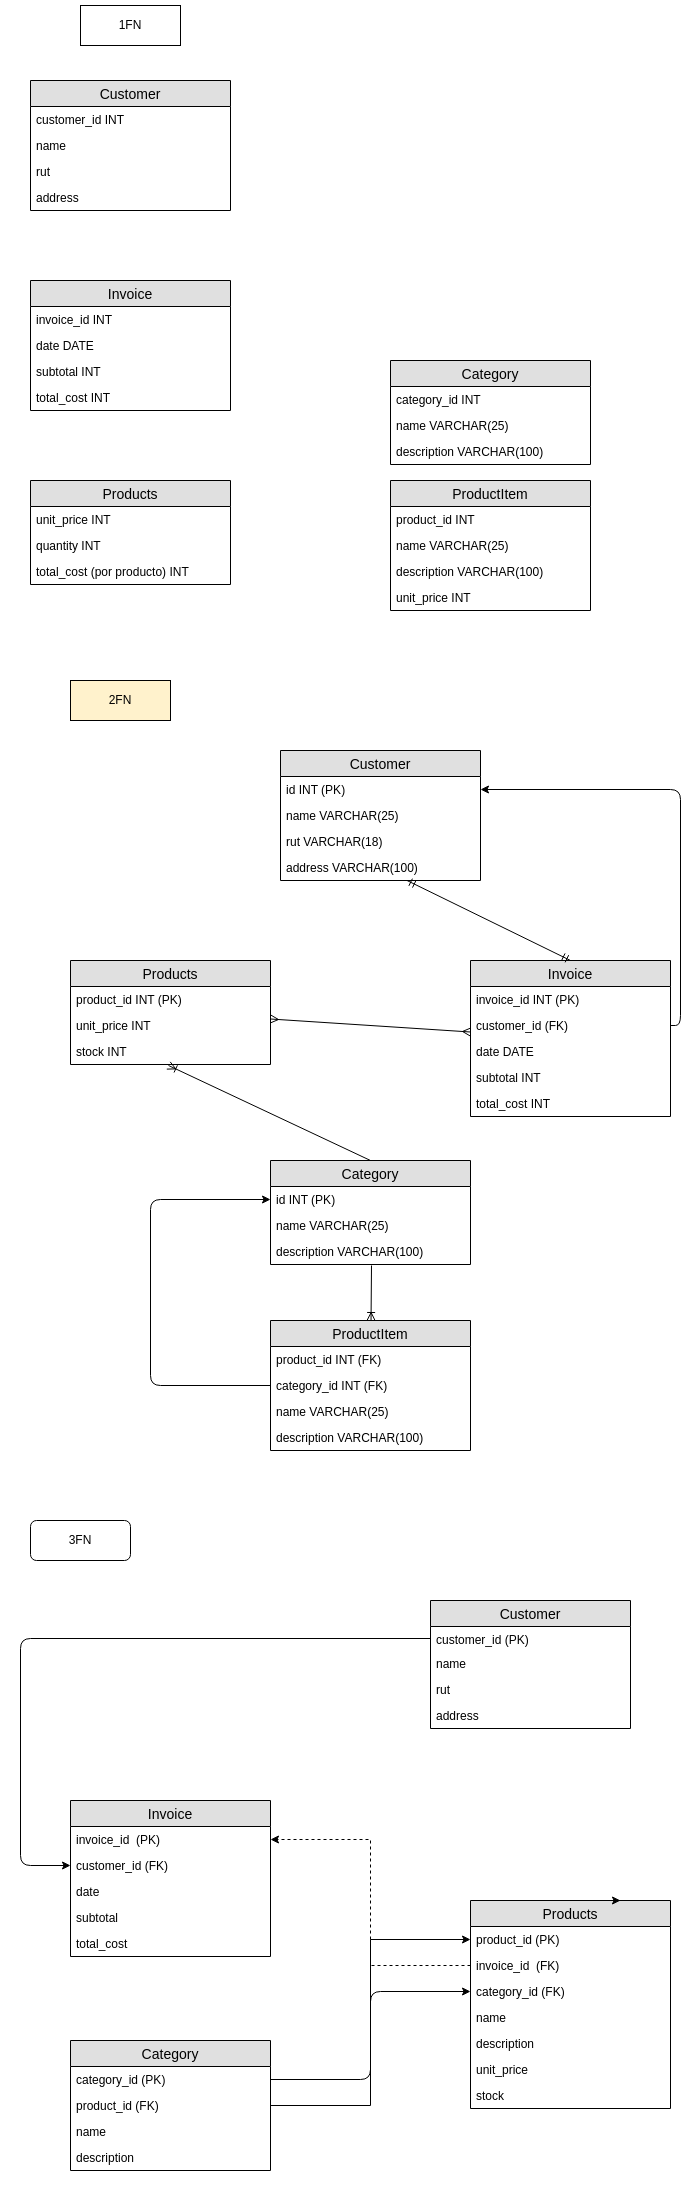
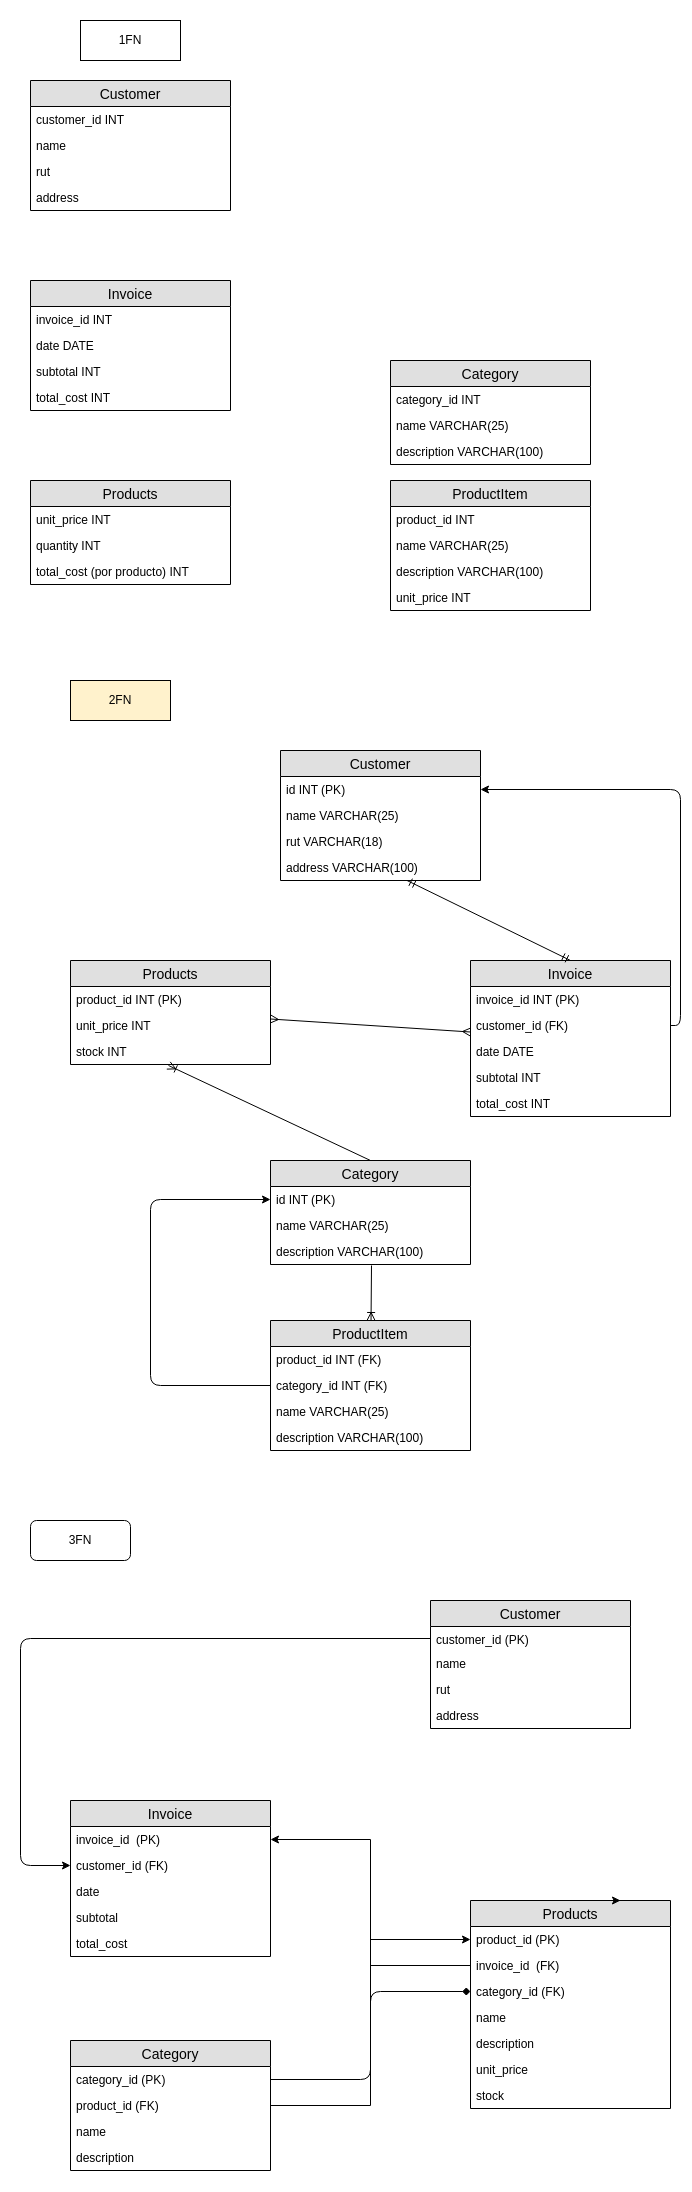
(131, 26) -> (131, 41)
(371, 1842) -> (371, 1842)
(462, 1992) -> (461, 1992)
